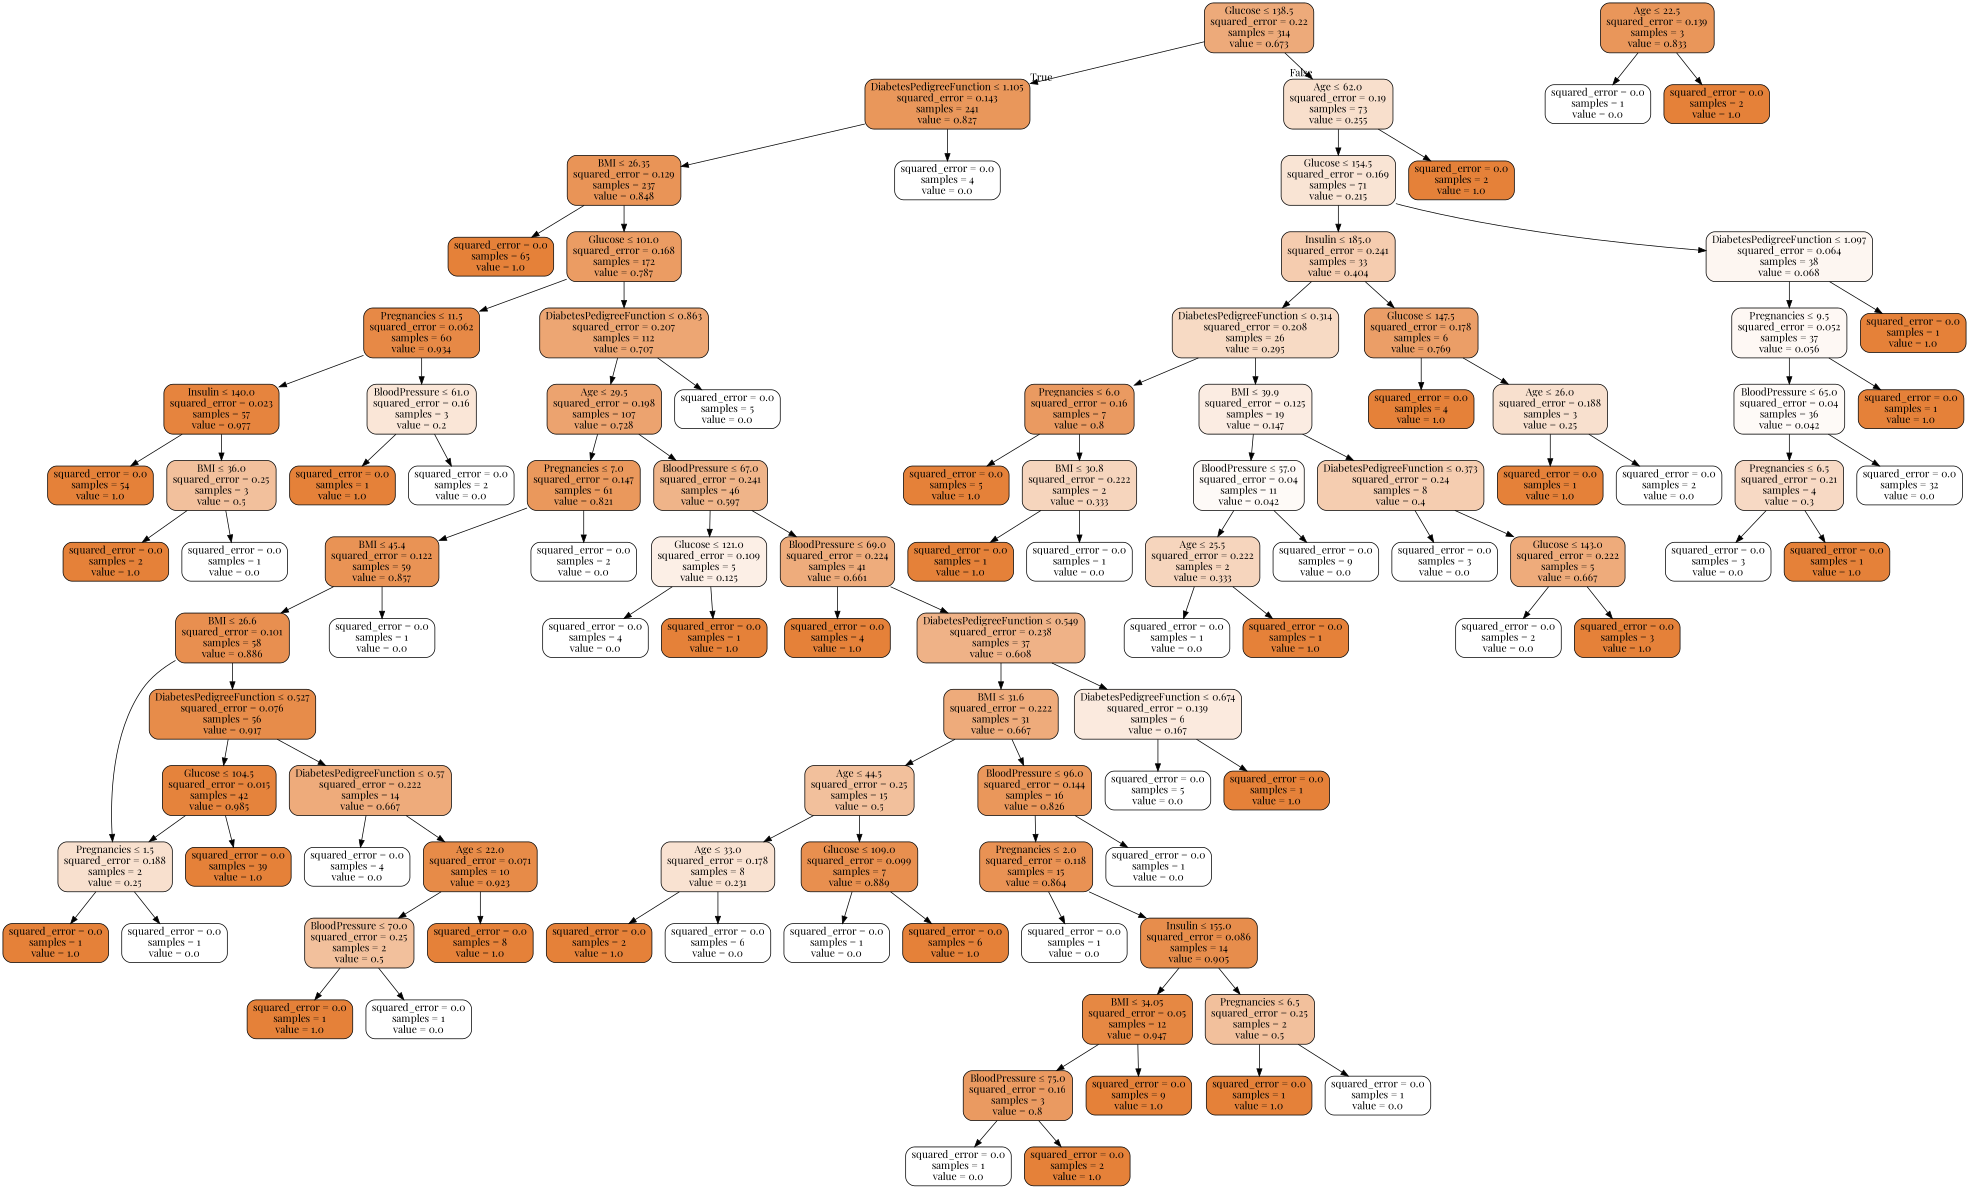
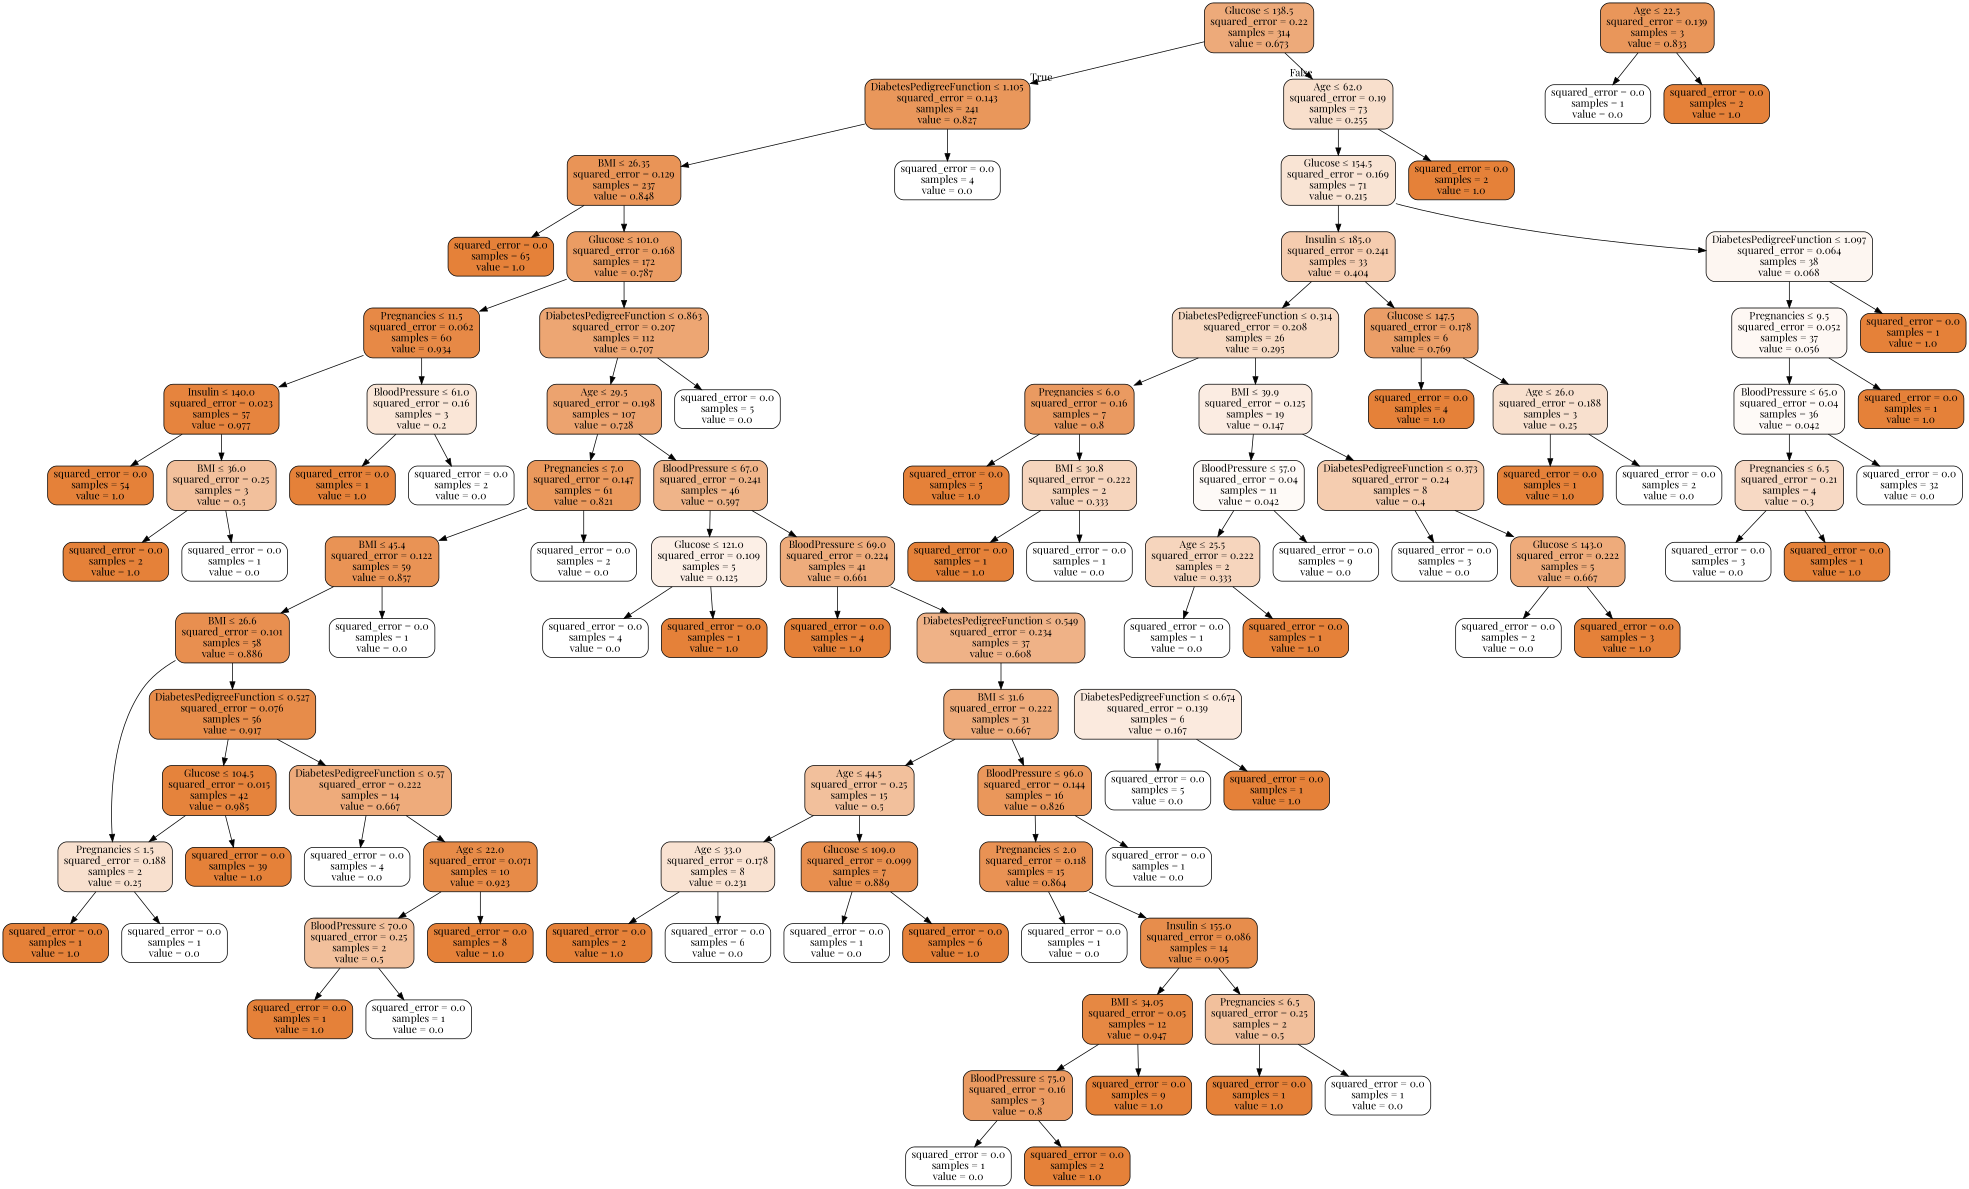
(1001, 632) -> (1001, 632)
(1076, 675) -> none
